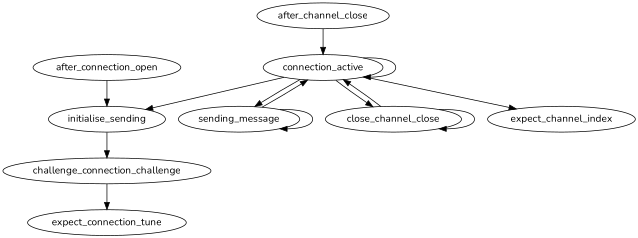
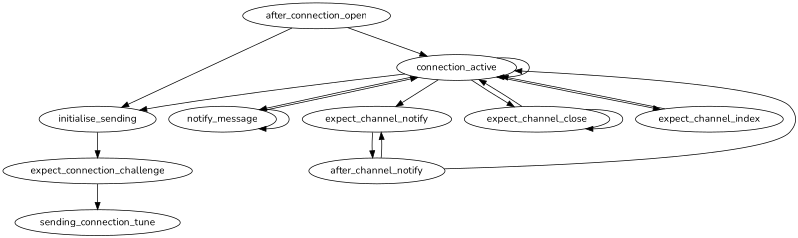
(323, 16) -> (377, 171)
none -> (384, 41)
none -> (587, 93)
(239, 119) -> (223, 119)
none -> (377, 119)
(393, 119) -> (537, 119)
(107, 171) -> (98, 171)
(107, 223) -> (98, 223)
